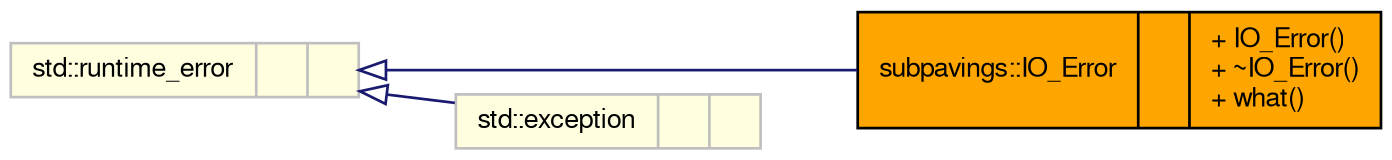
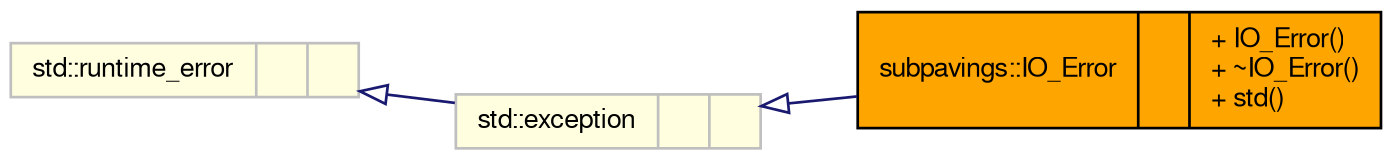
(622, 70) -> (823, 100)
(1258, 98) -> (1249, 98)
